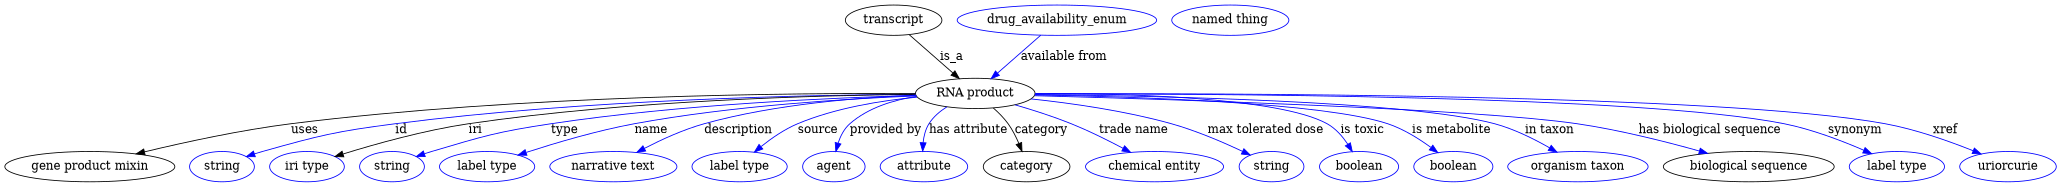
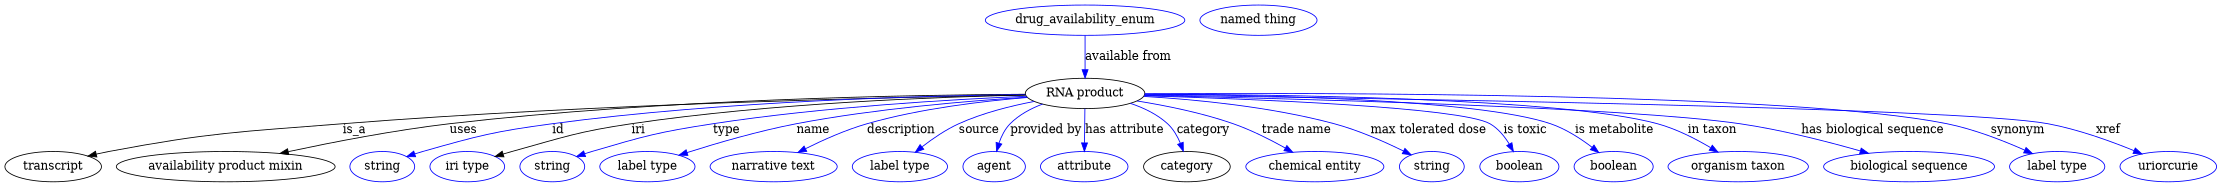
(931, 54) -> (490, 114)
(1008, 124) -> (1160, 118)
(90, 167) -> (226, 167)
(1749, 167) -> (1909, 167)
